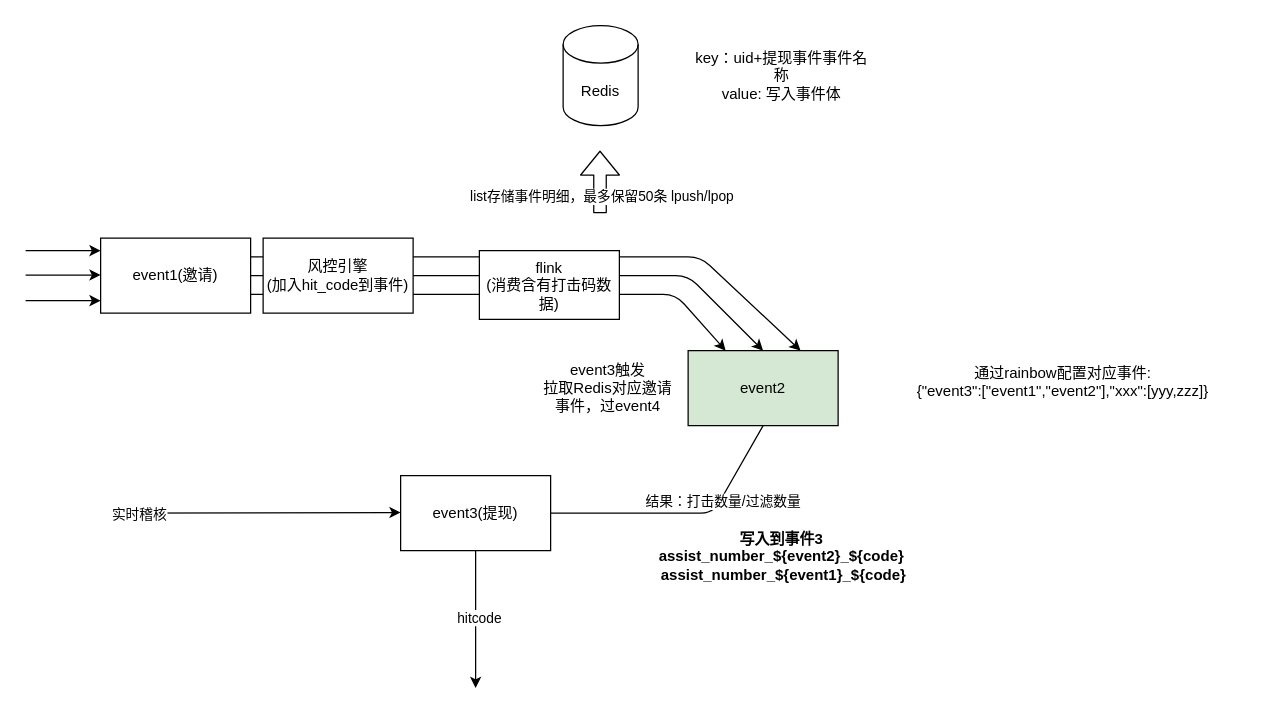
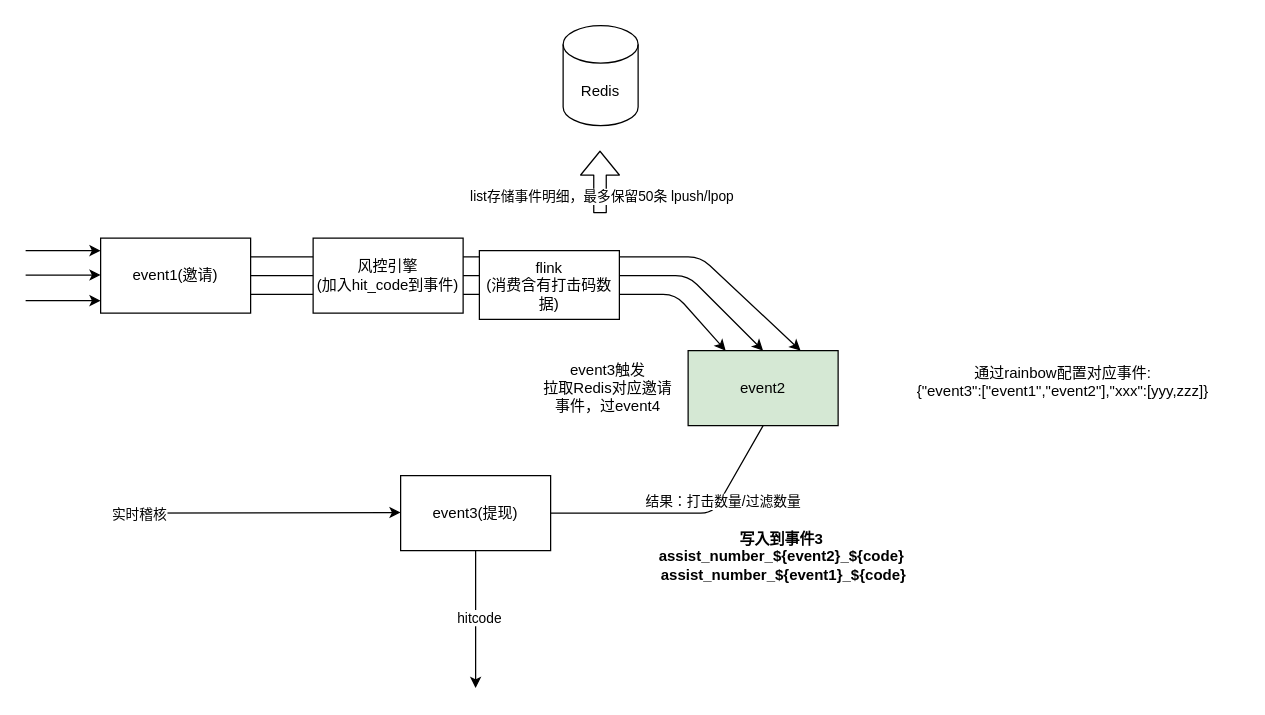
(782, 76) -> none
(338, 276) -> (388, 276)
